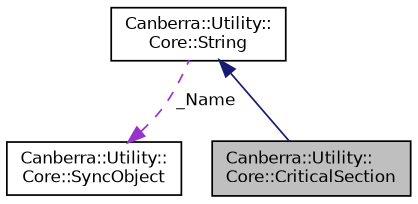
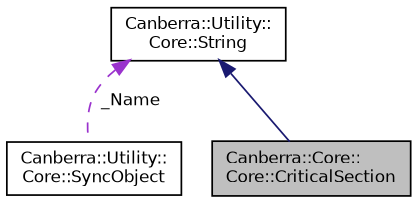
(169, 99) -> (91, 102)
(311, 169) -> (311, 169)
